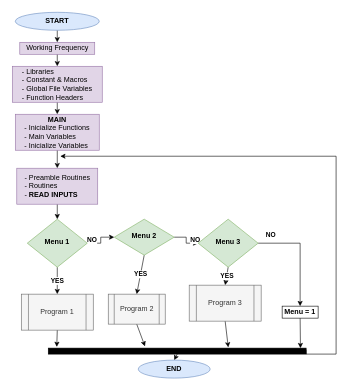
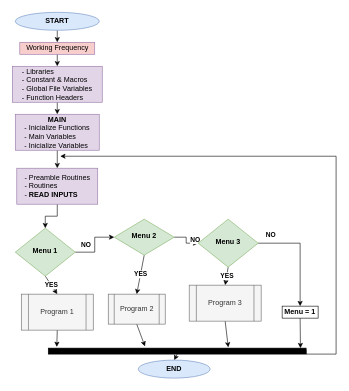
(57, 48) -> (57, 48)
(57, 243) -> (45, 252)
